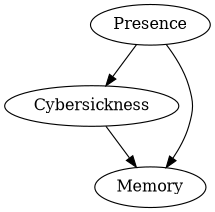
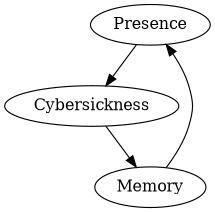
(192, 100) -> (192, 112)
